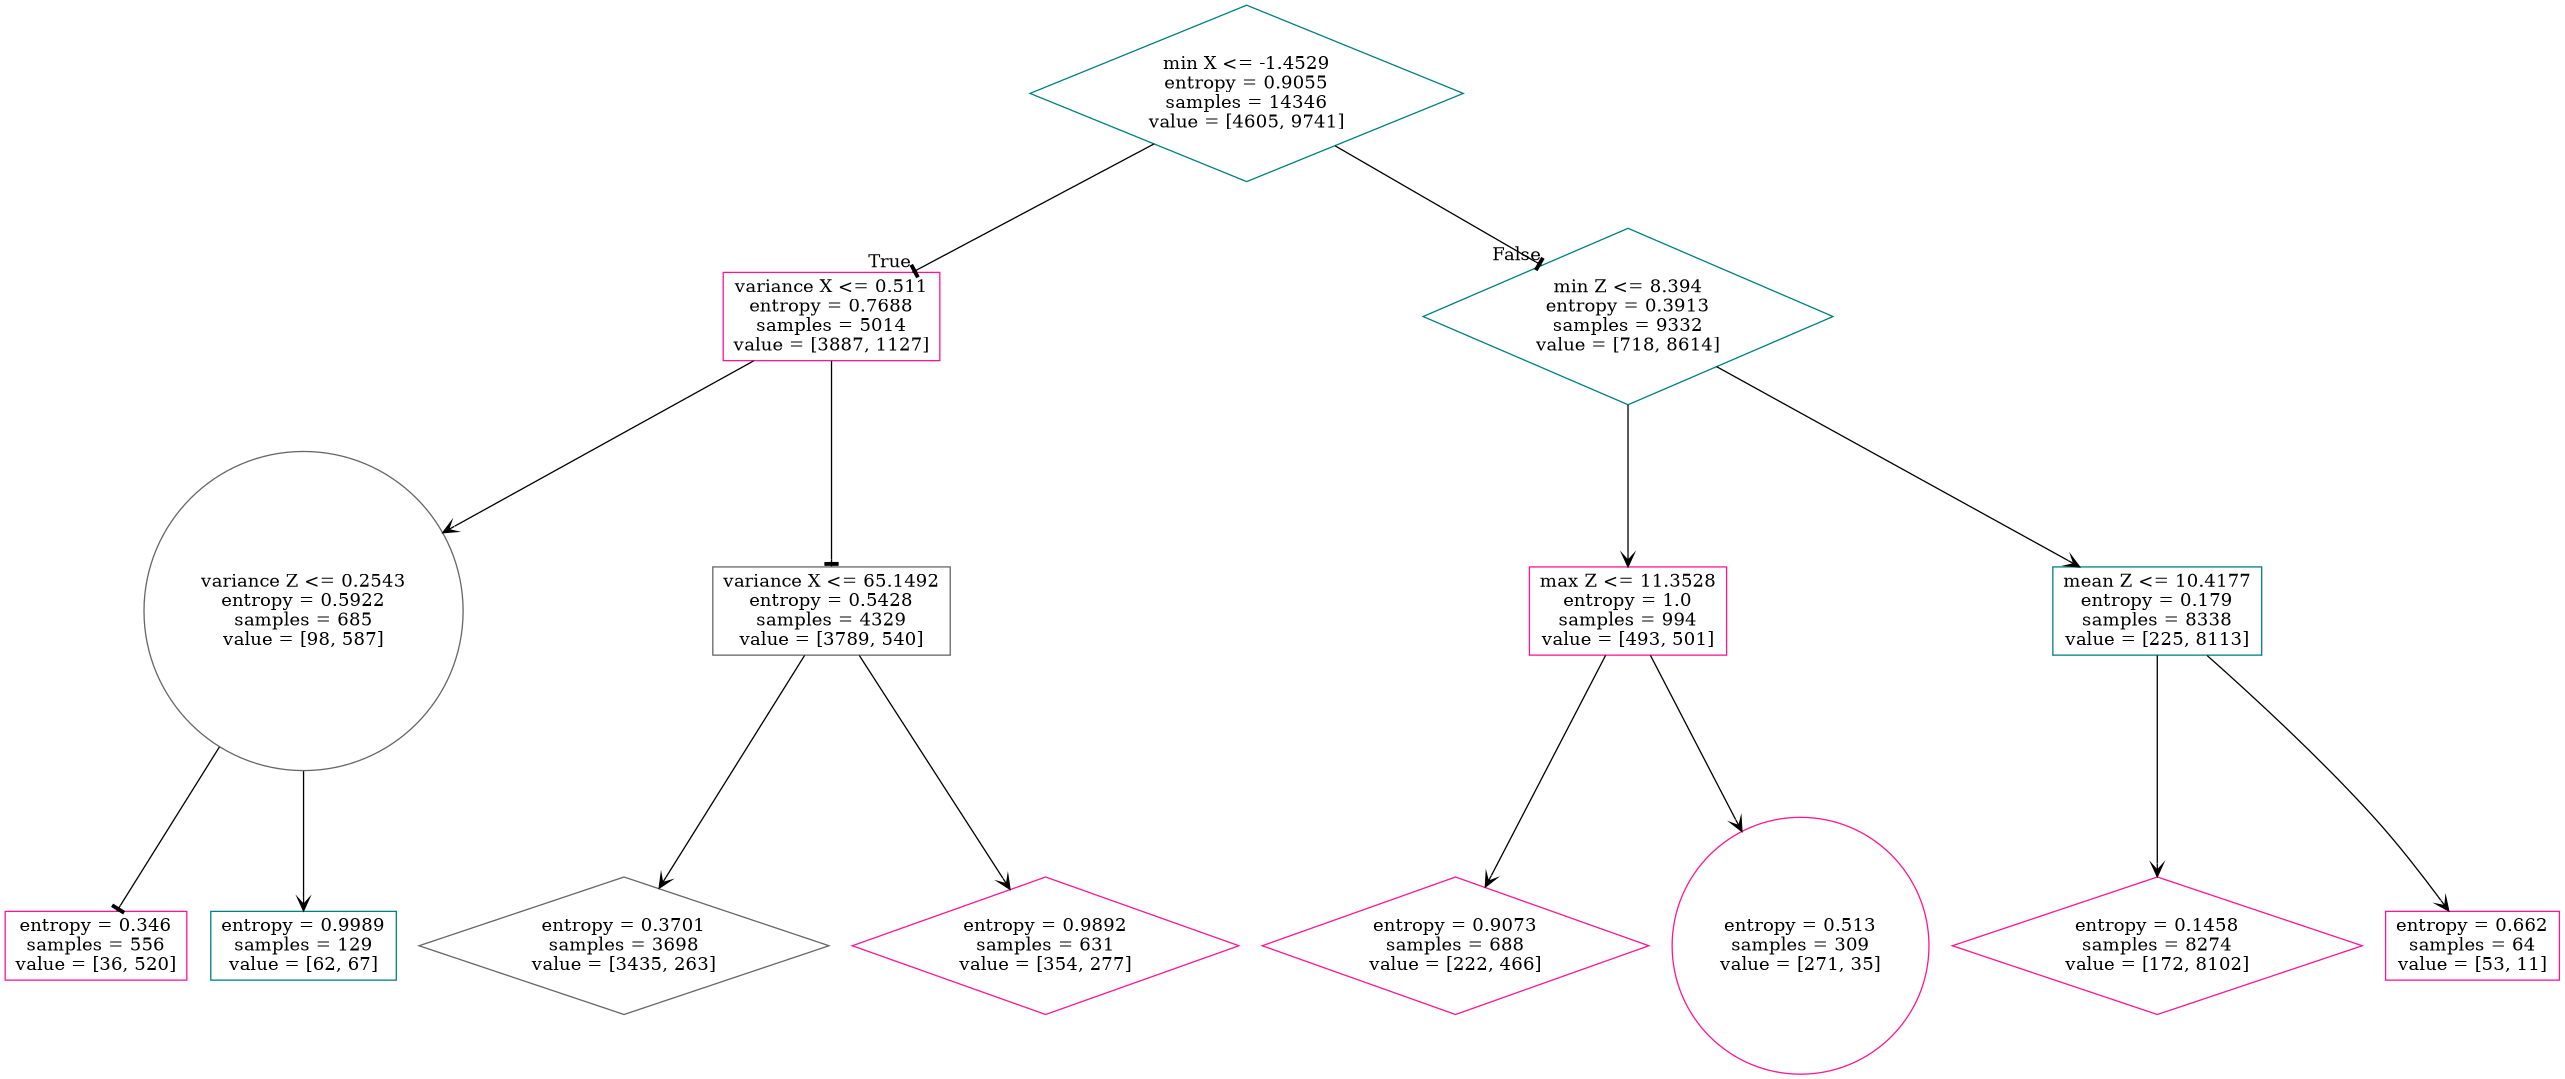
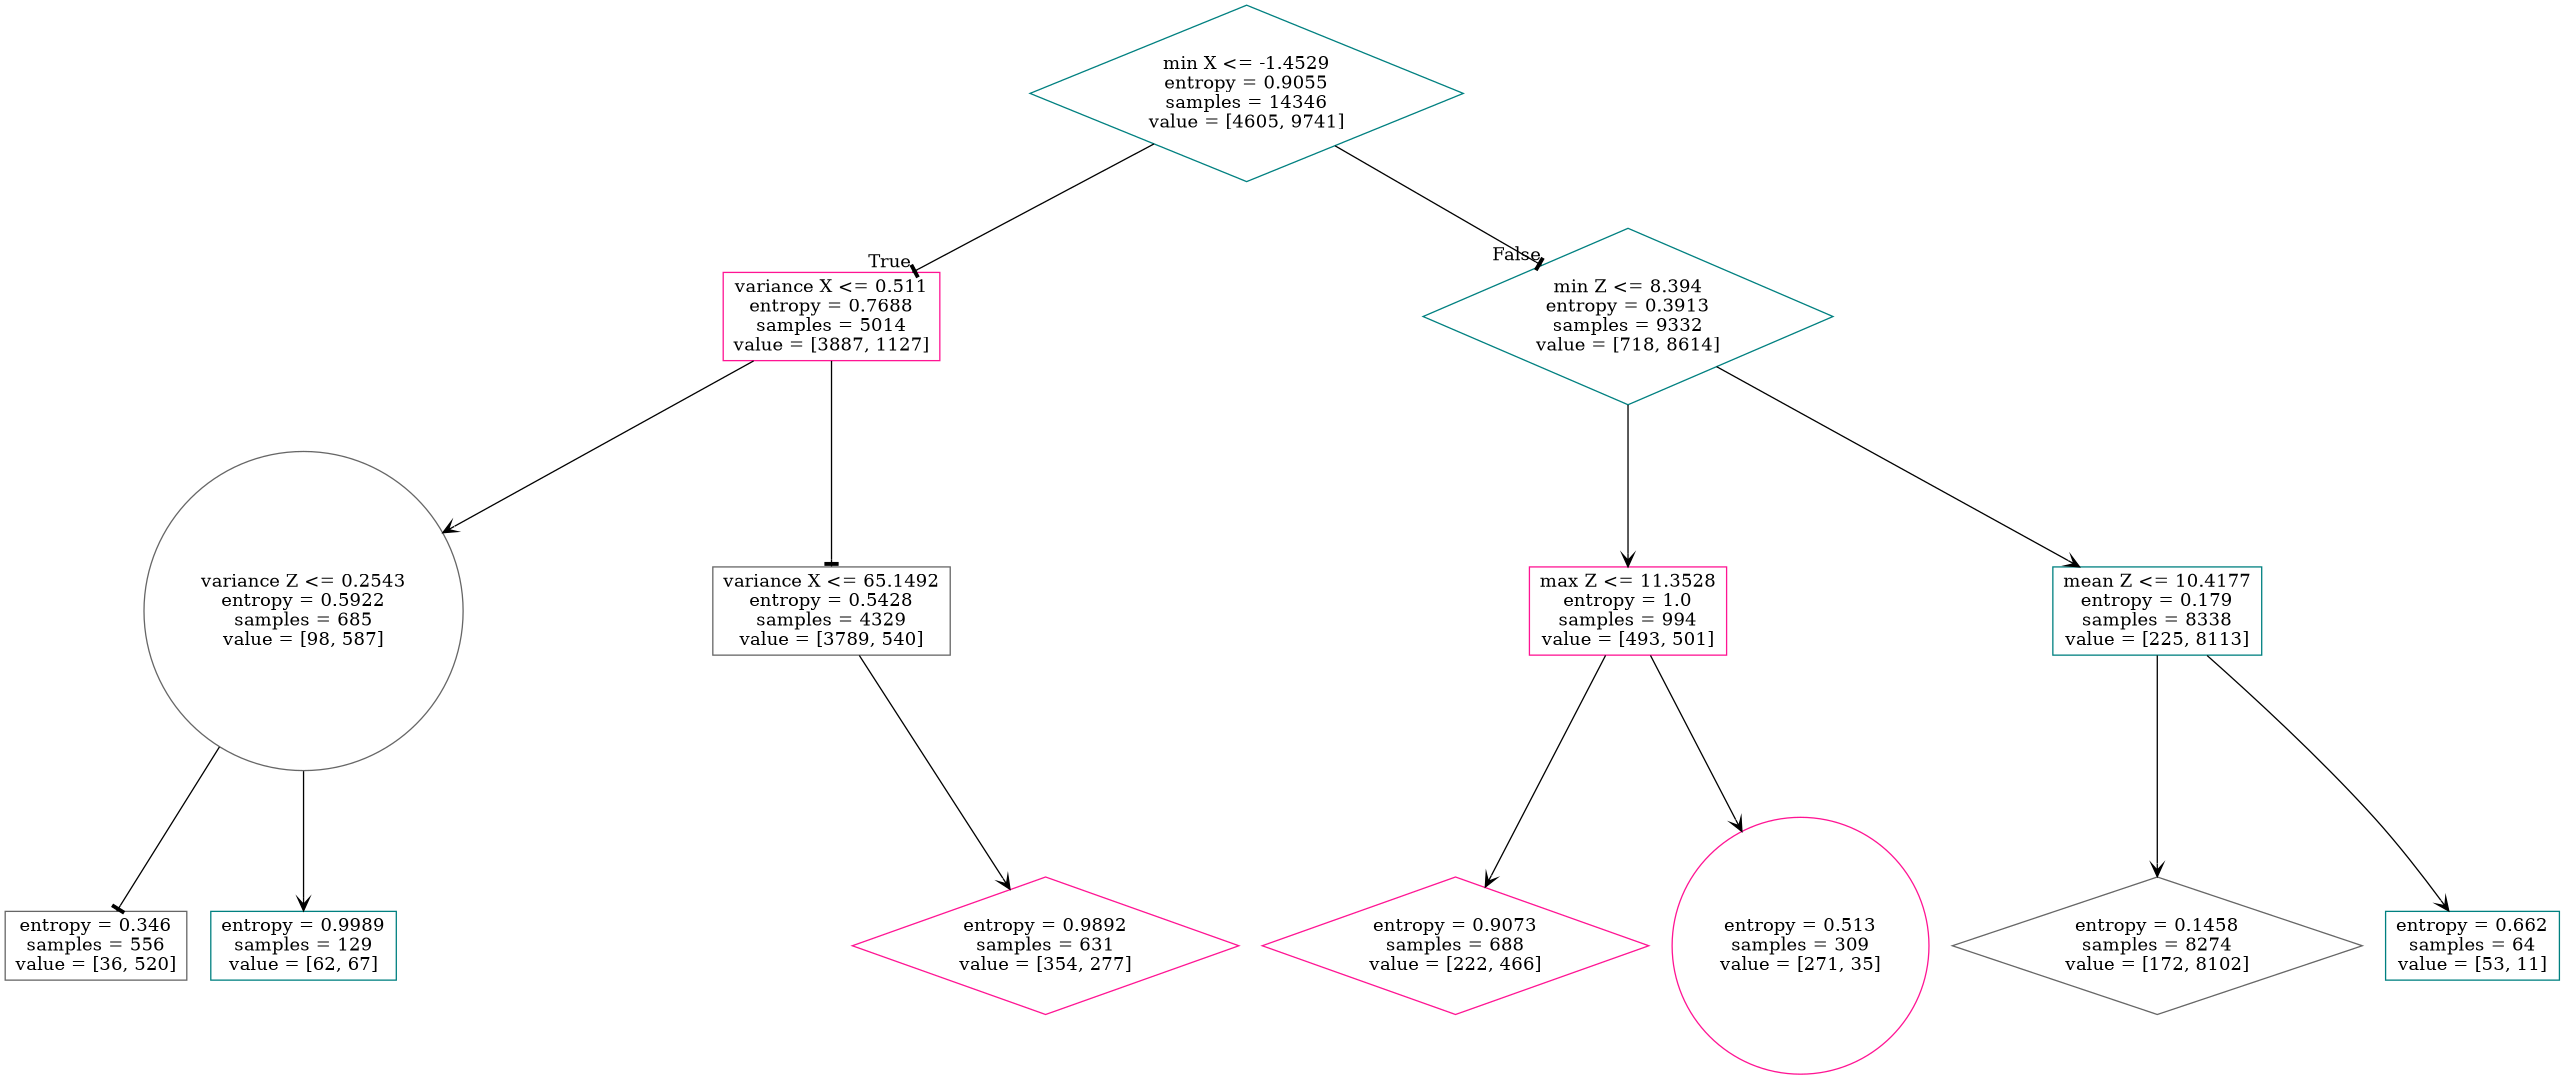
(96, 946) -> (96, 946)
(624, 946) -> none
(2157, 946) -> (2157, 946)
(2473, 946) -> (2473, 946)
